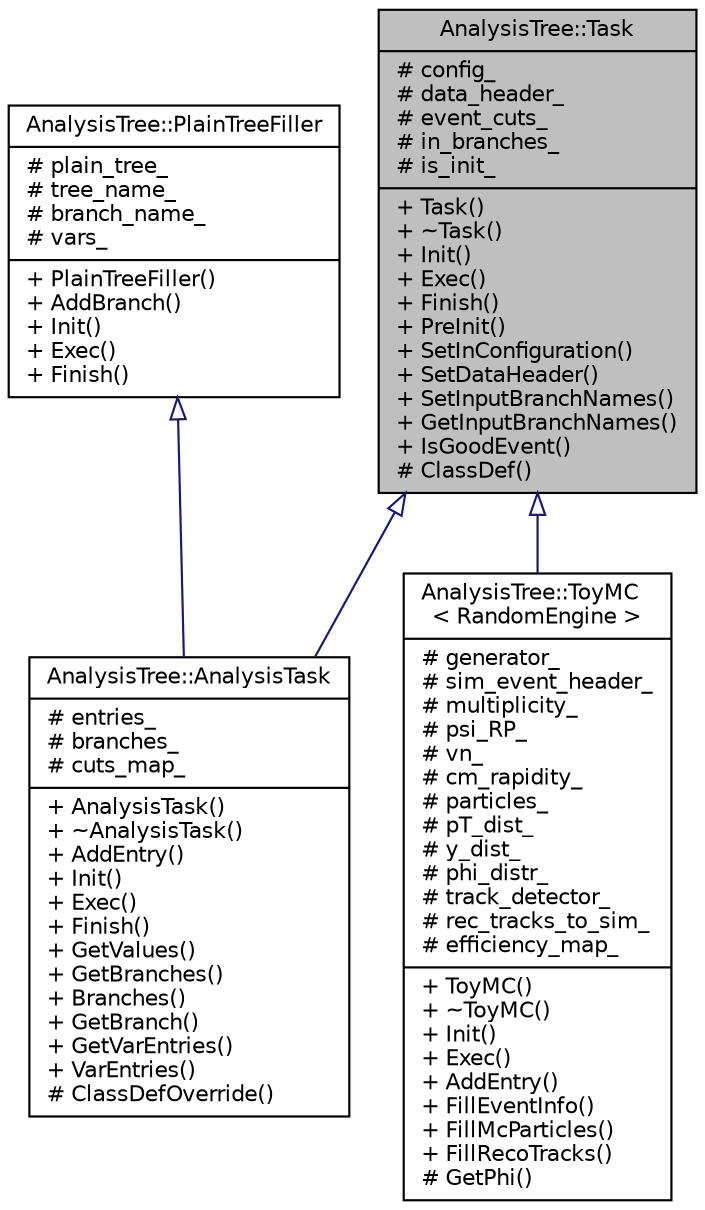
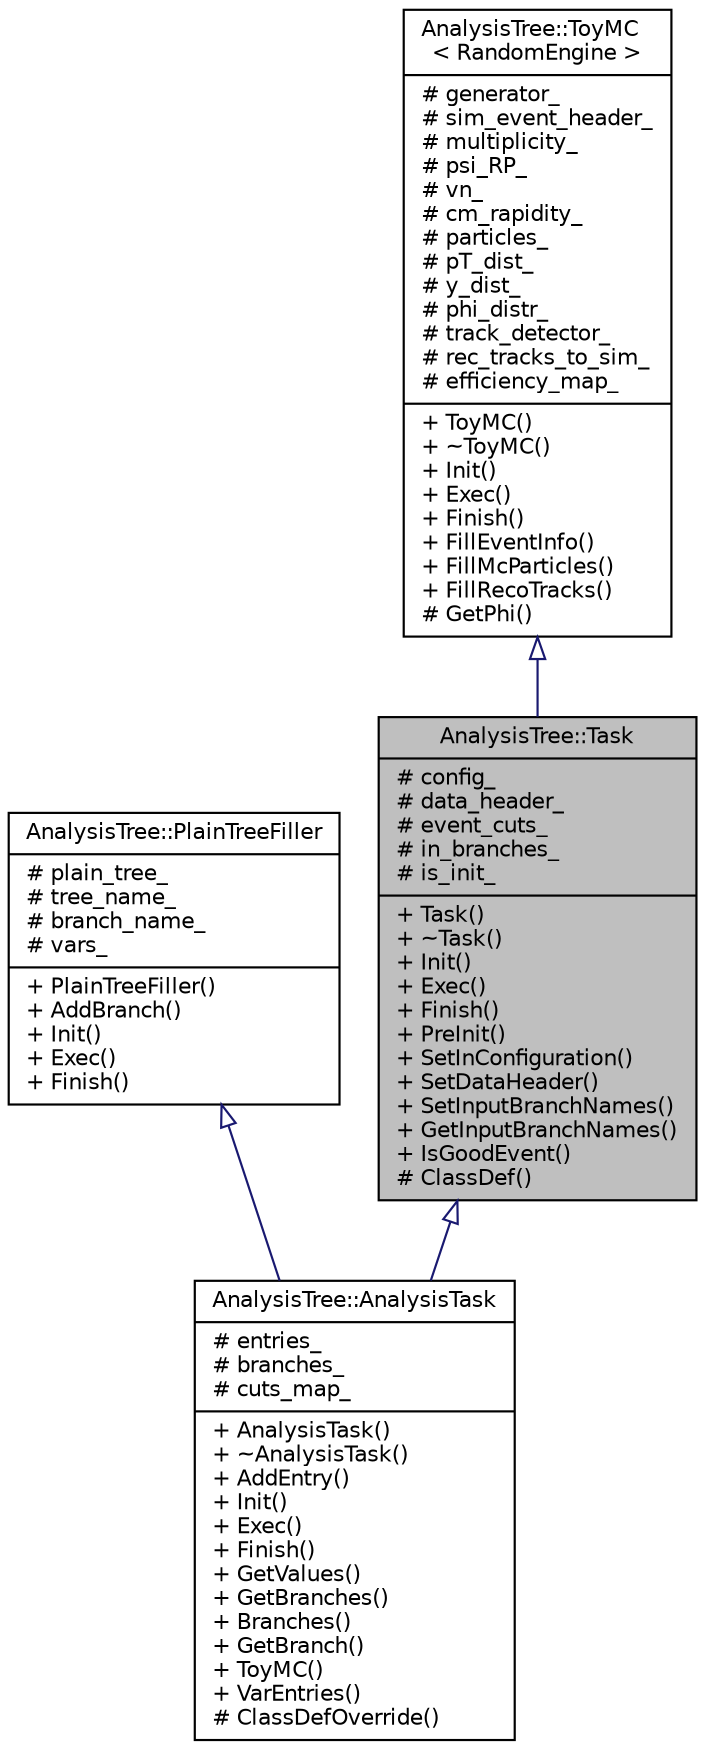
(538, 544) -> (538, 688)
(140, 1047) -> (269, 1670)
(491, 1083) -> (473, 519)
